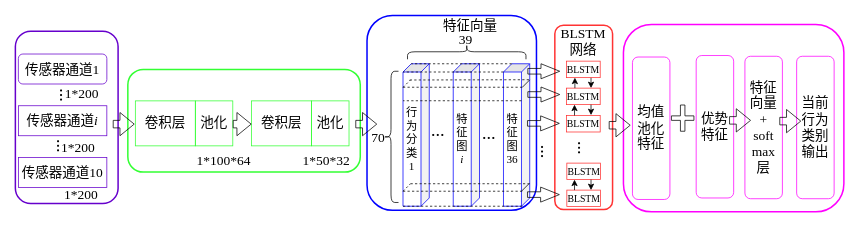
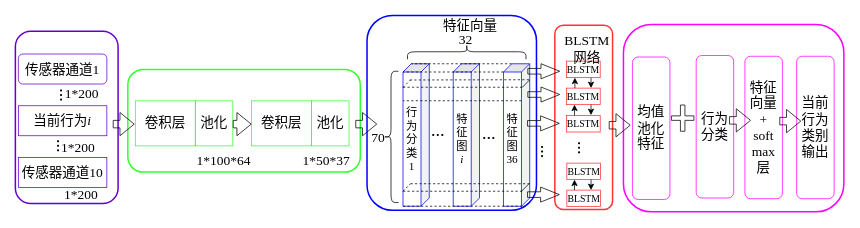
(467, 40) -> (467, 40)
(583, 42) -> (587, 49)
(63, 121) -> (63, 121)
(715, 127) -> (715, 127)
(327, 161) -> (327, 161)
